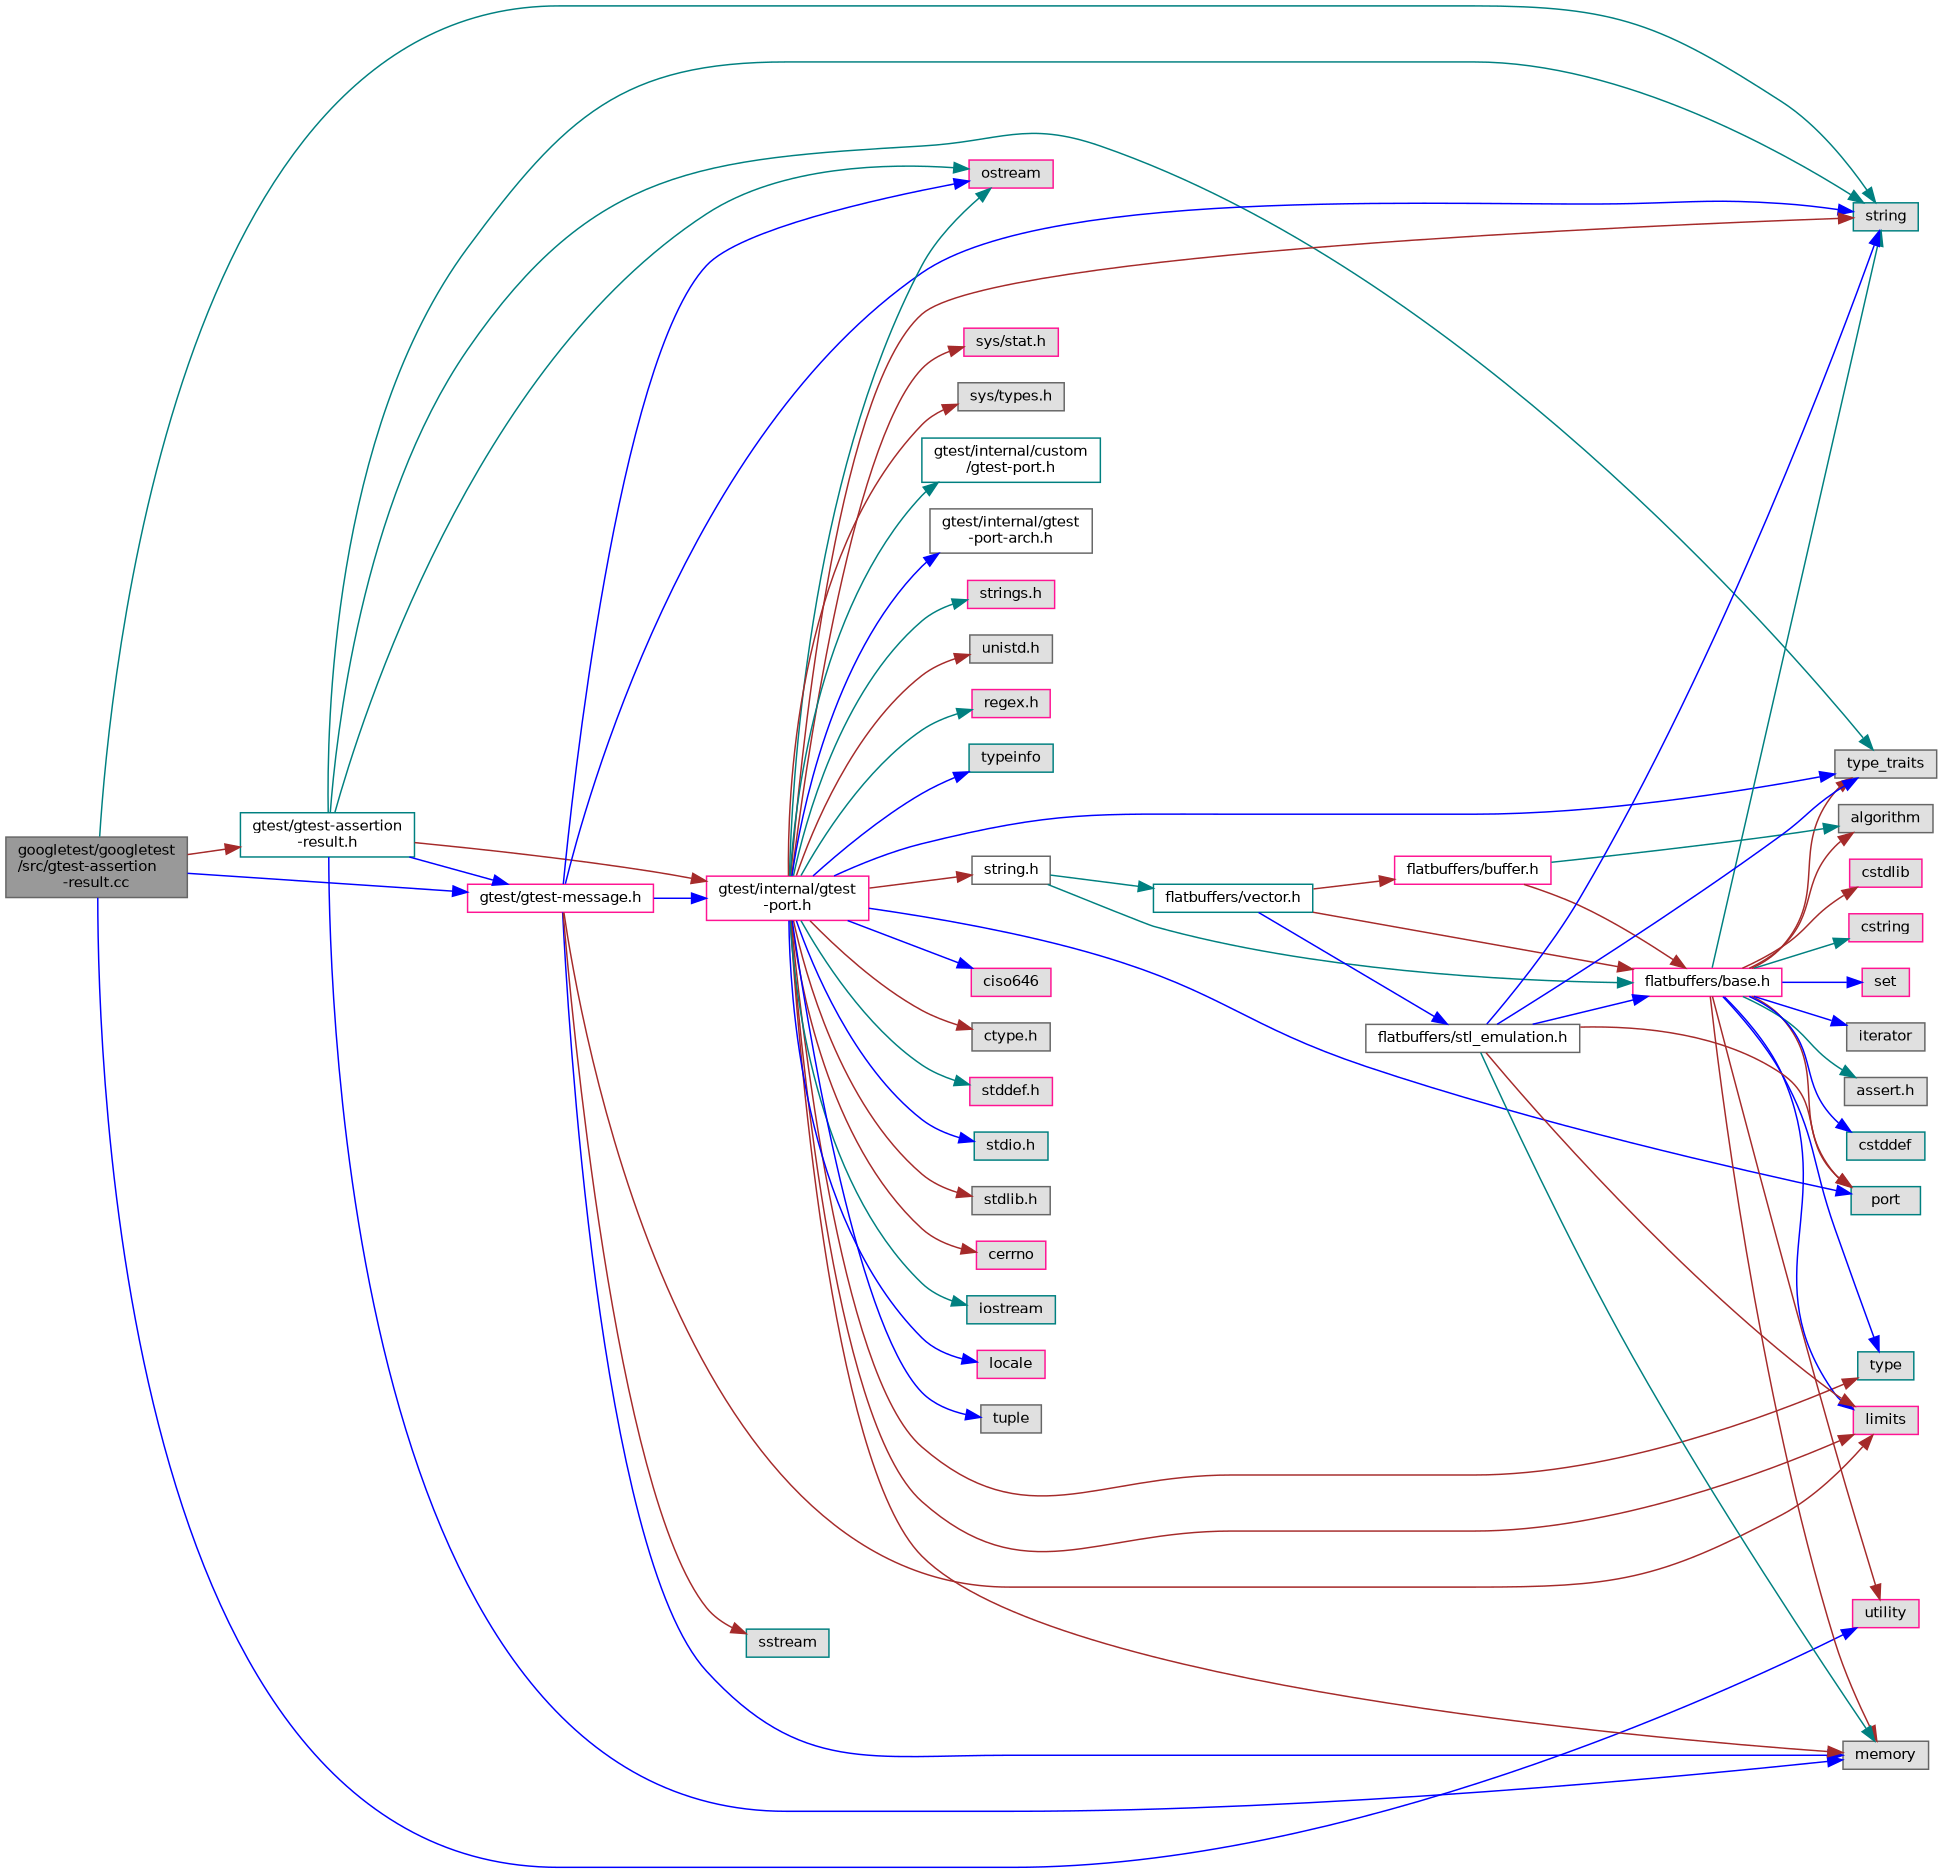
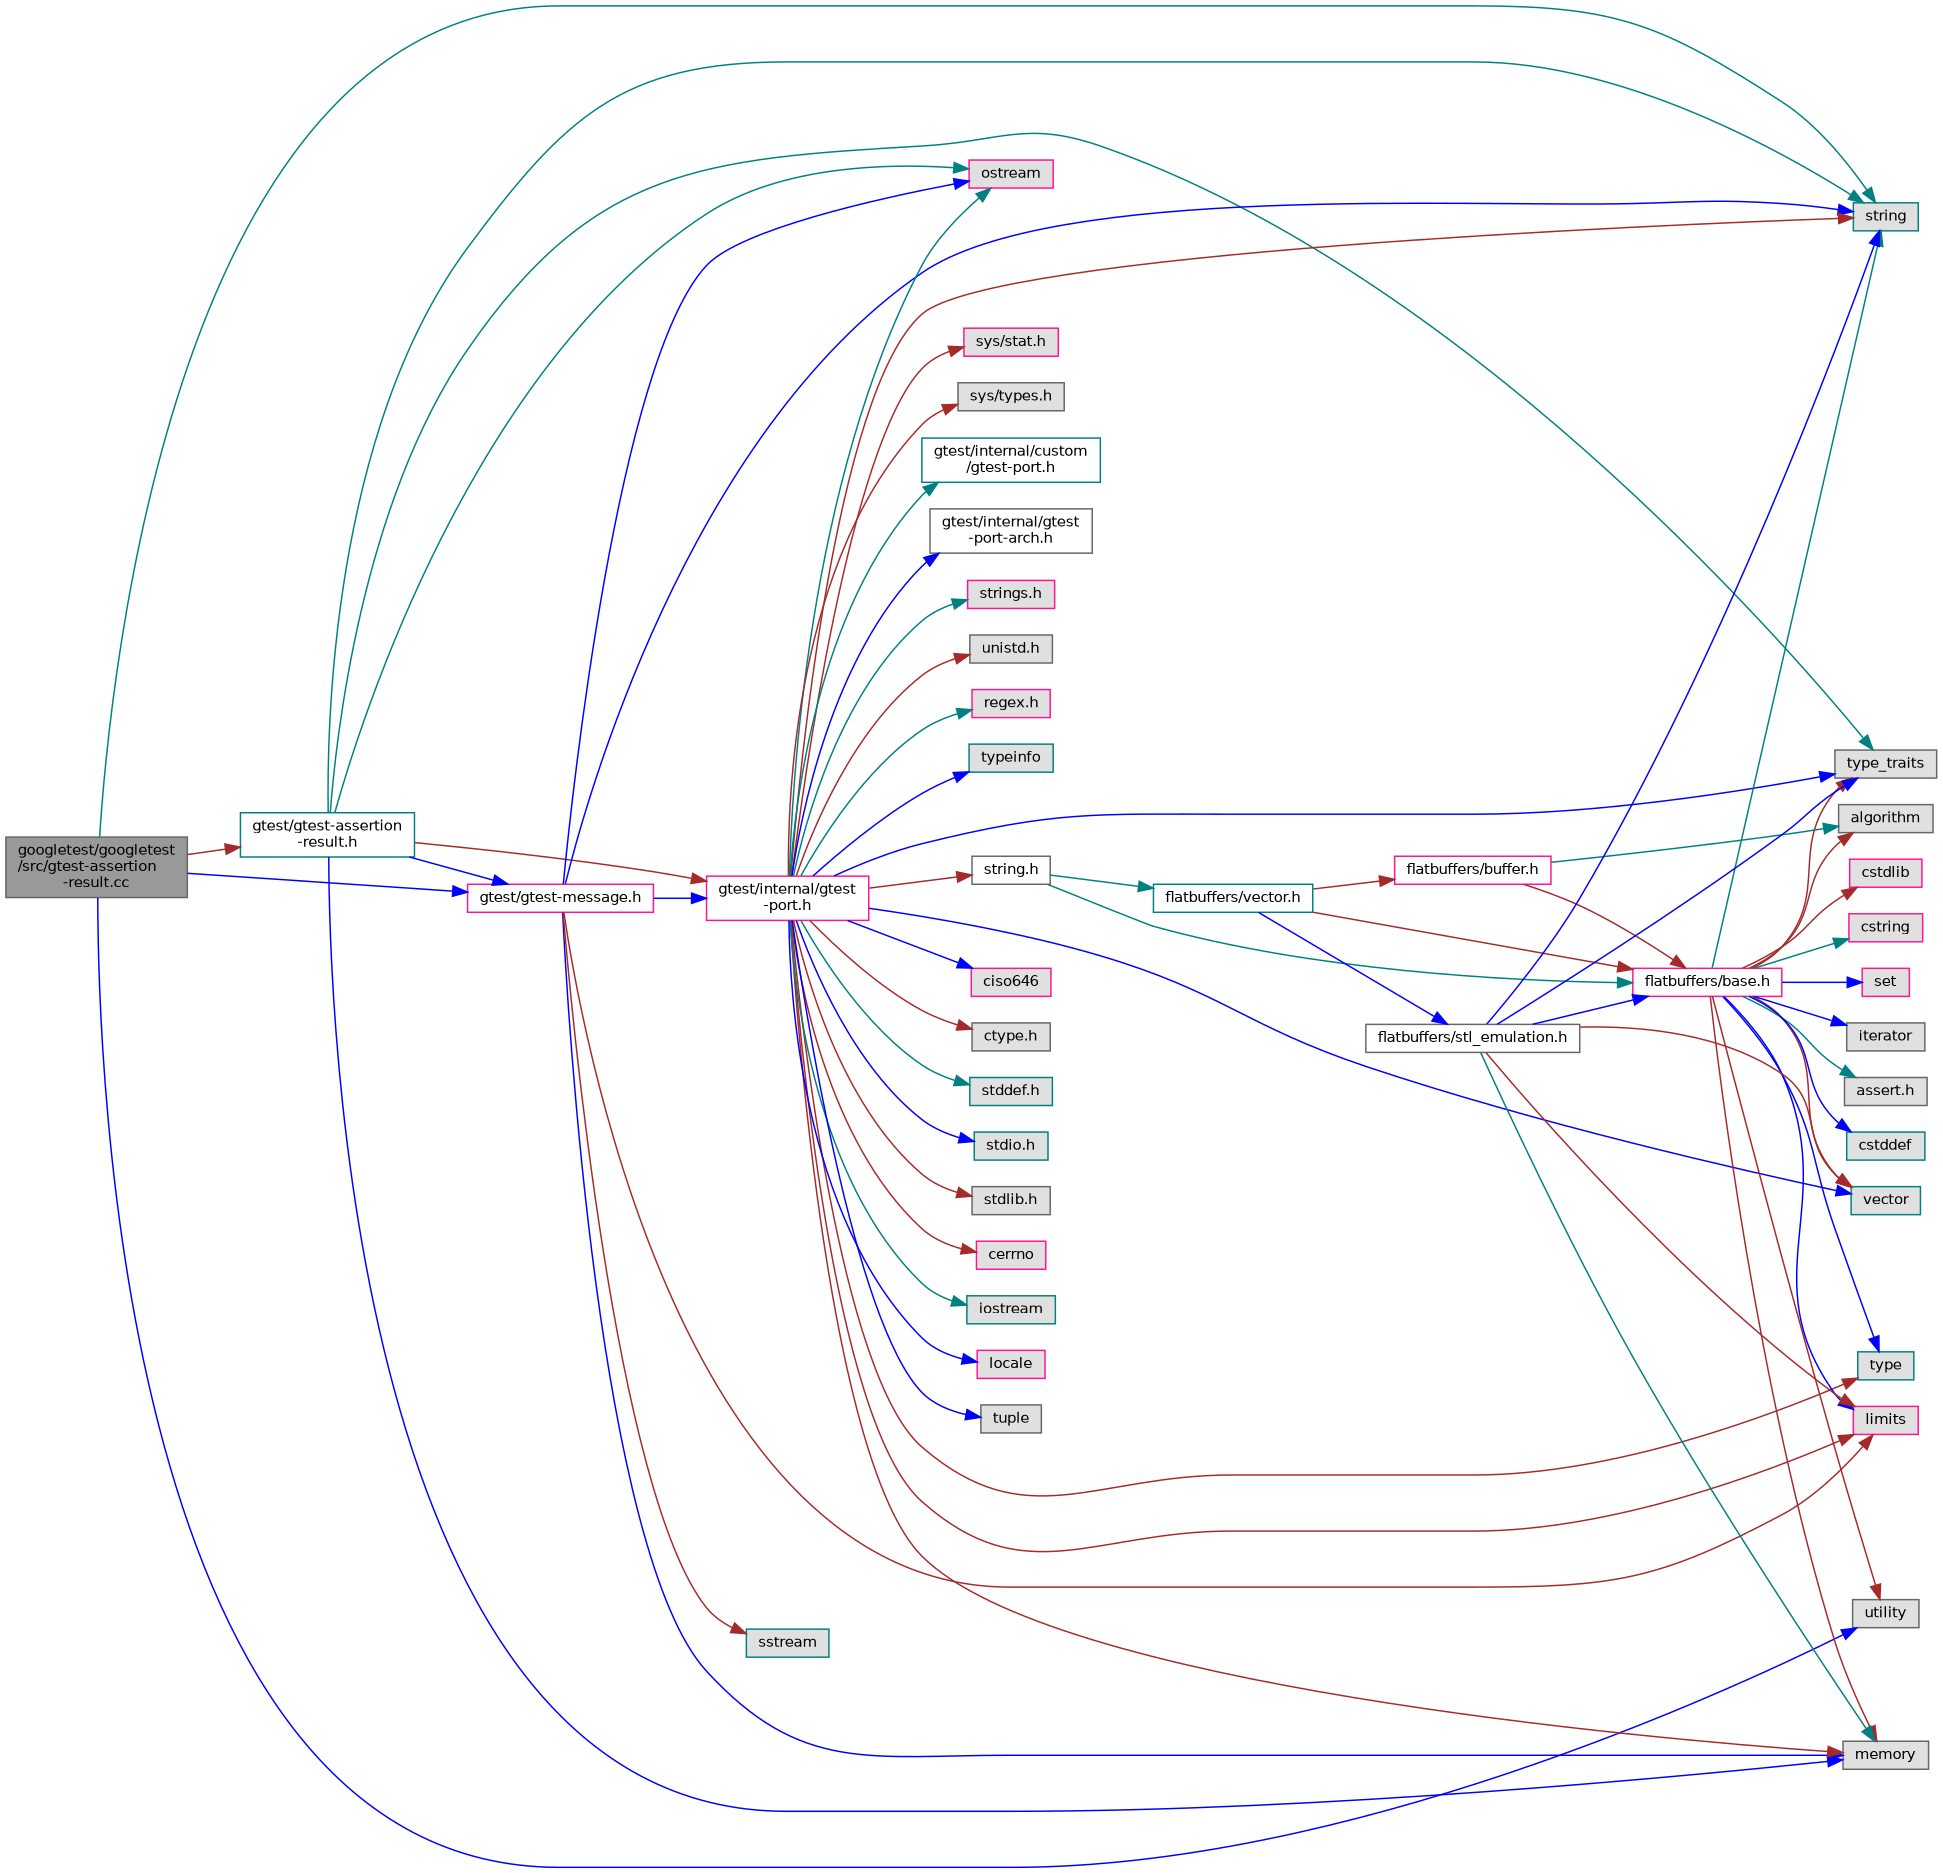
(1011, 1092) -> (1011, 1092)
(1886, 1201) -> (1886, 1201)
(1886, 1614) -> (1886, 1614)
